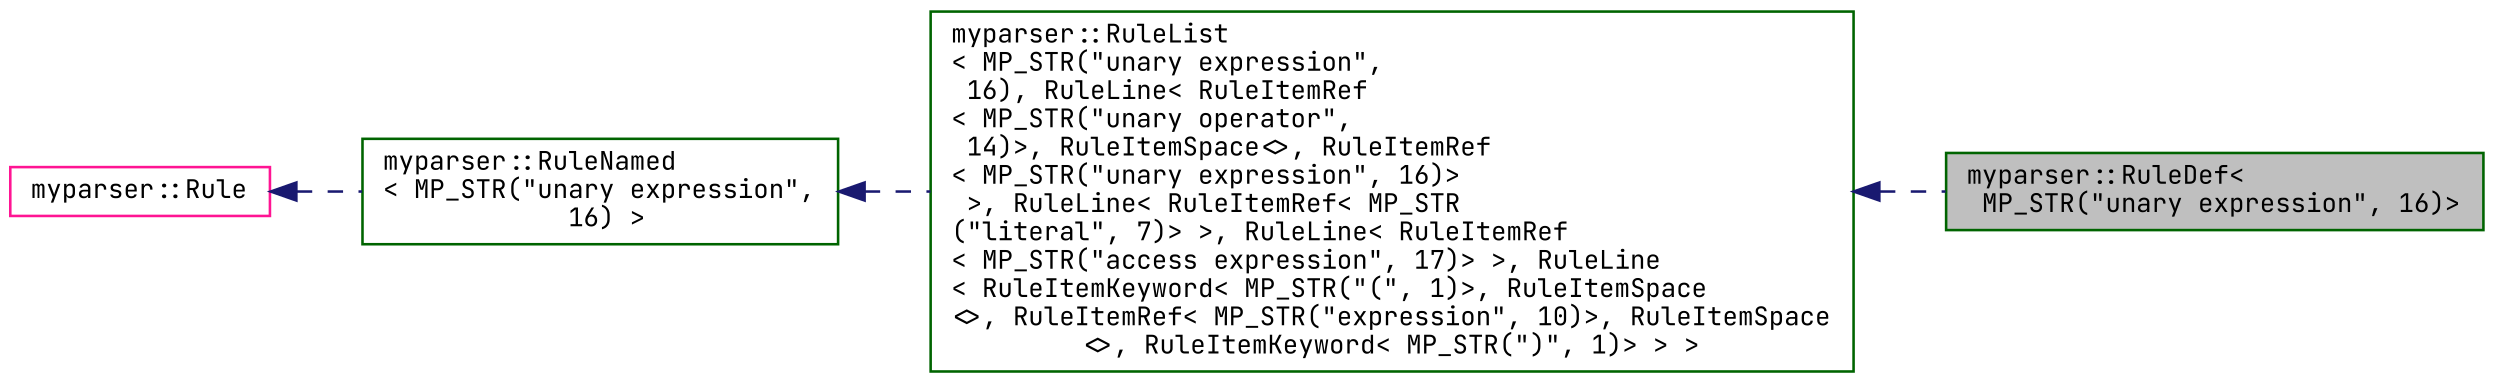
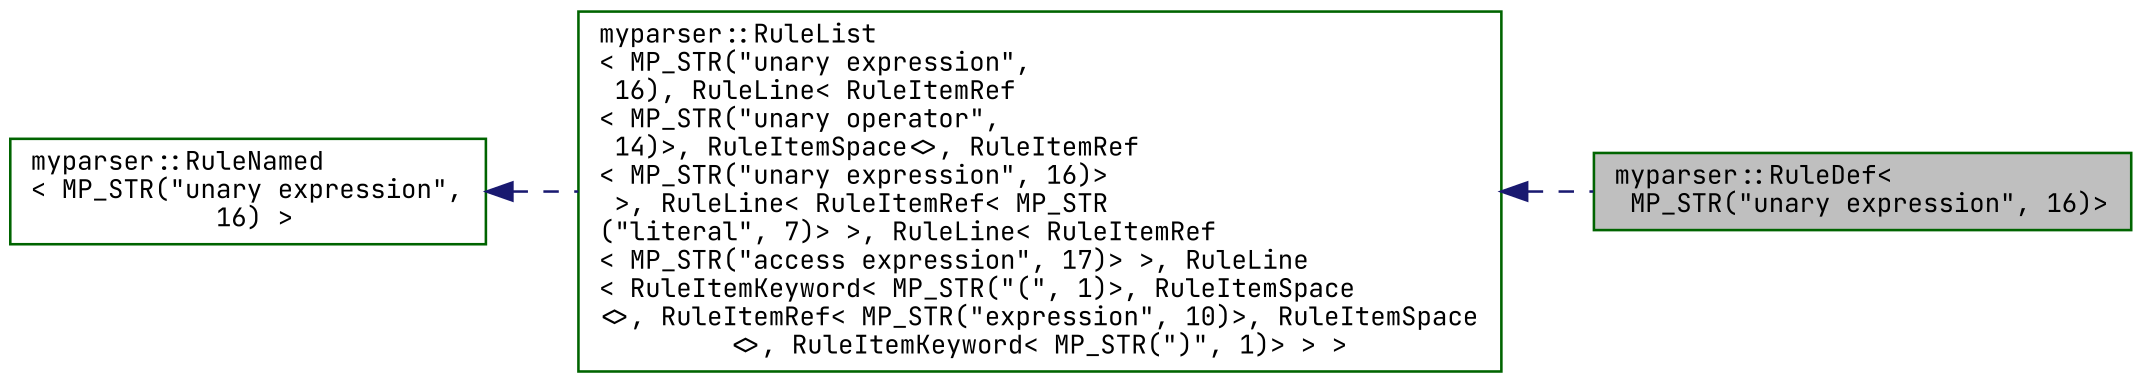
(140, 192) -> none
